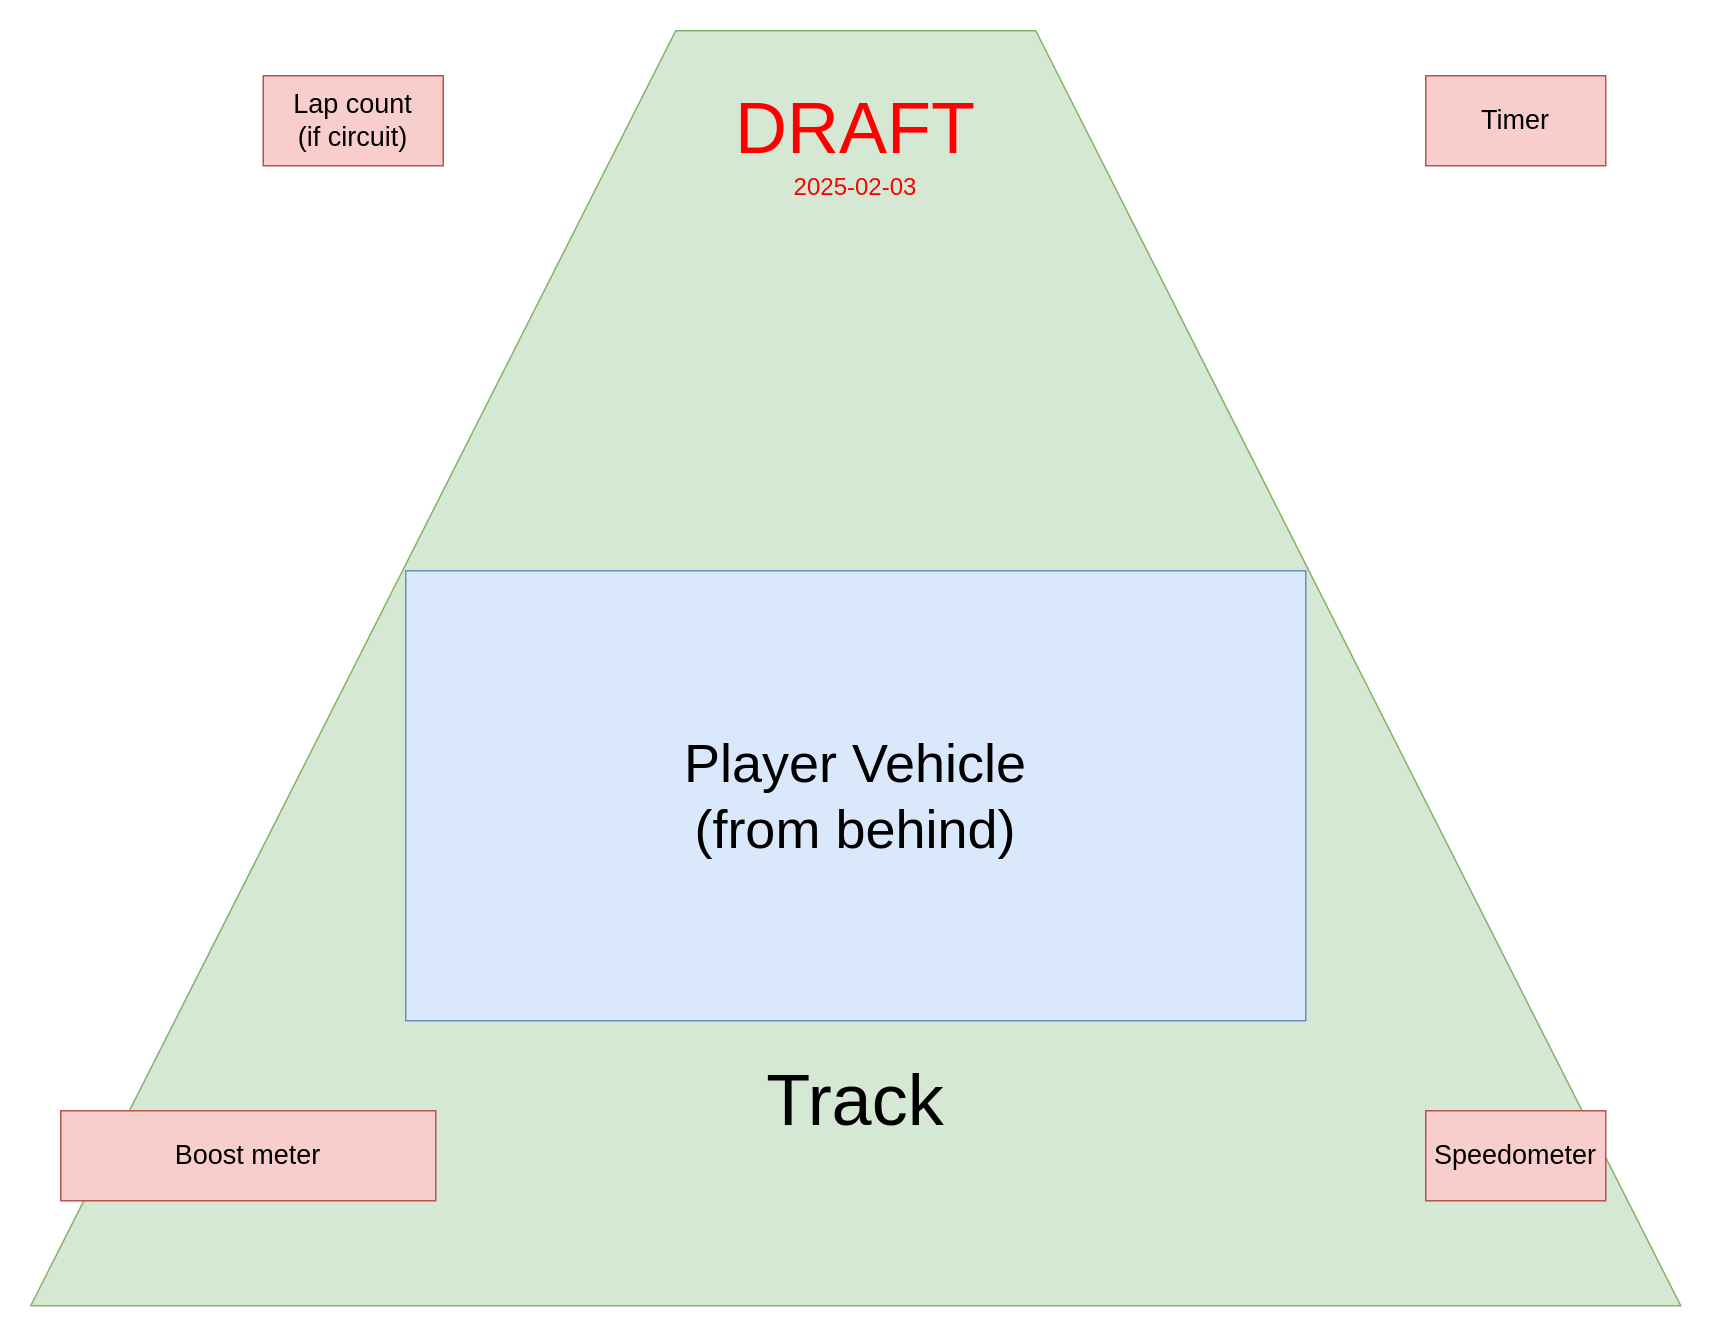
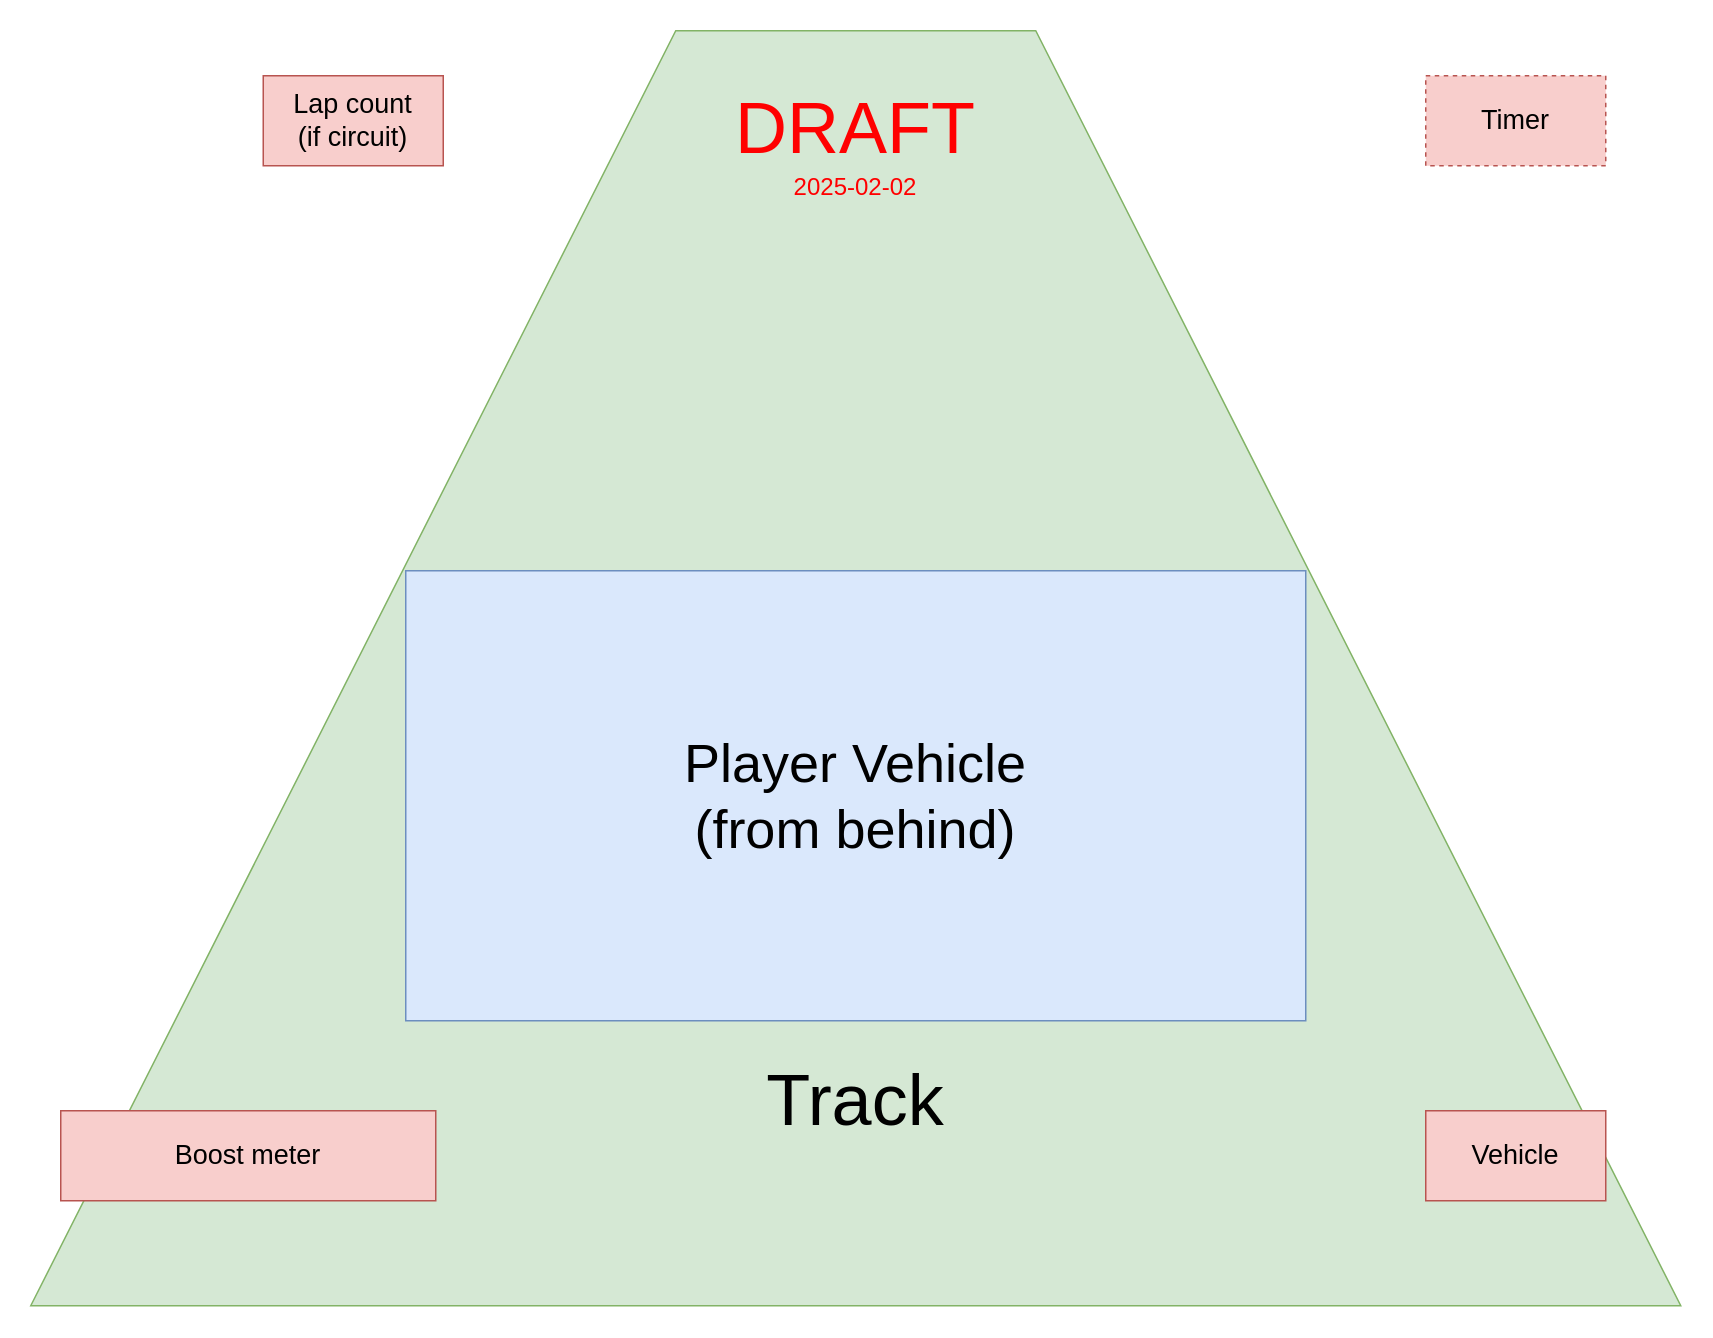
(1516, 121) -> (1516, 121)
(856, 143) -> (856, 143)
(1516, 1156) -> (1516, 1156)
